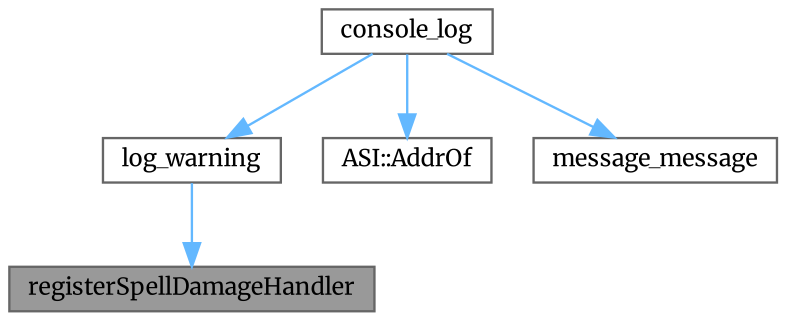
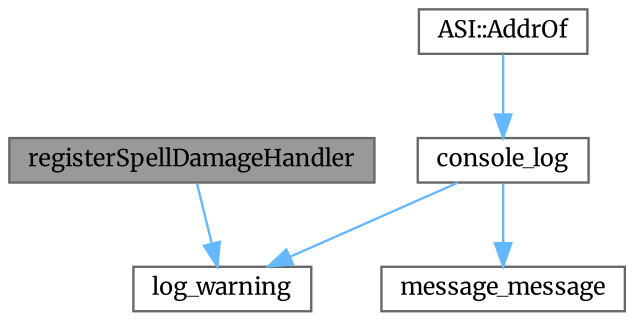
(407, 84) -> (503, 84)
(192, 213) -> (204, 213)
